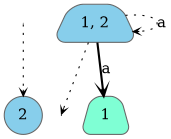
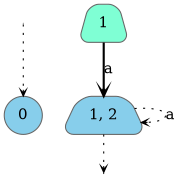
(100, 66) -> (104, 66)
(23, 115) -> (23, 115)
